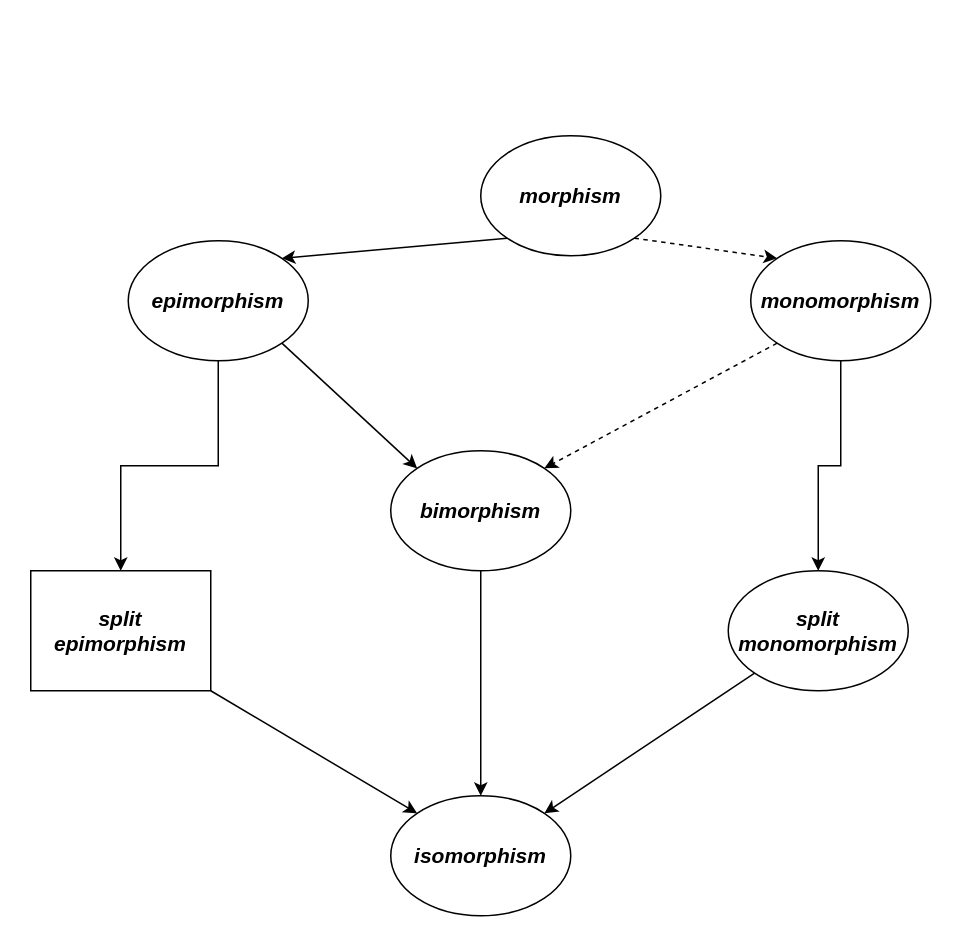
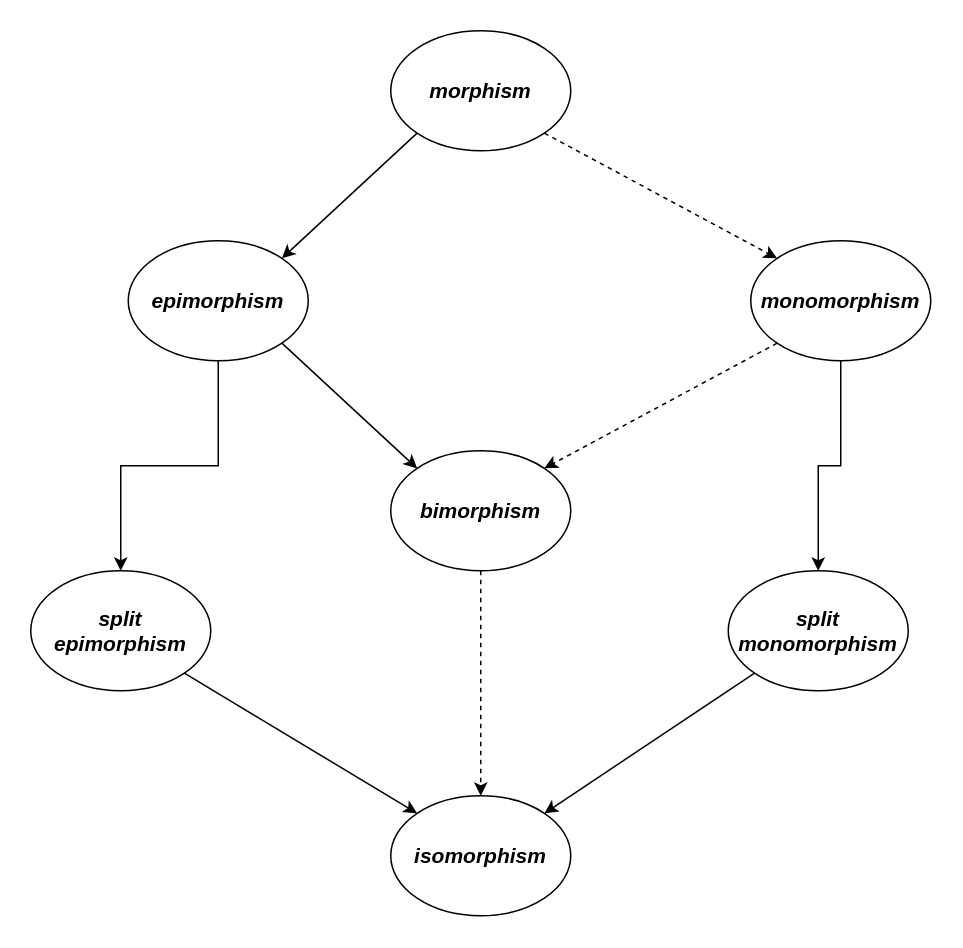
(571, 196) -> (481, 91)
(121, 631) -> (121, 631)
(481, 679) -> (481, 679)
